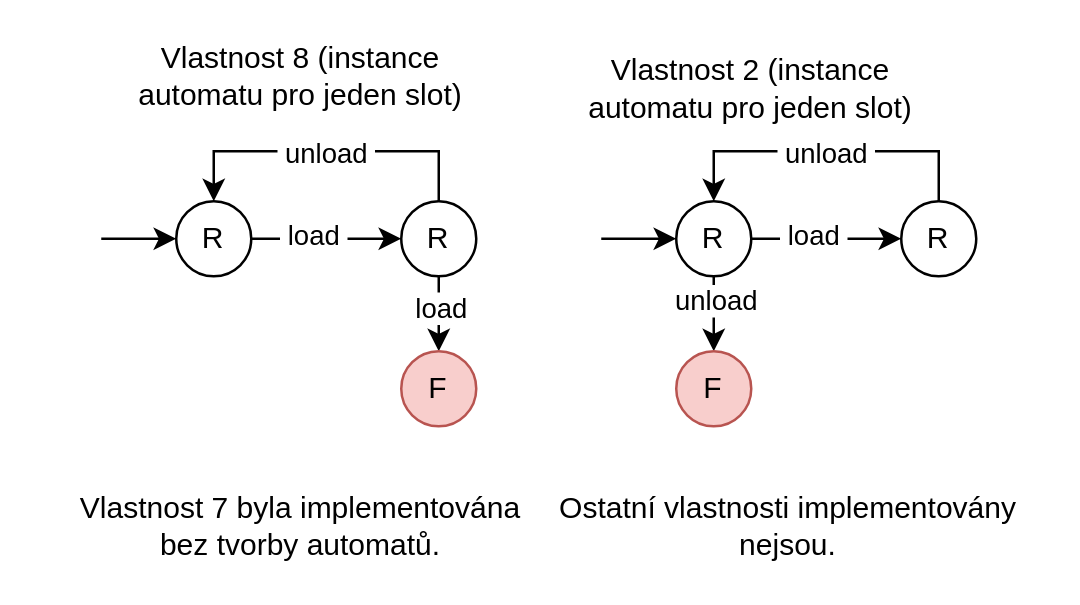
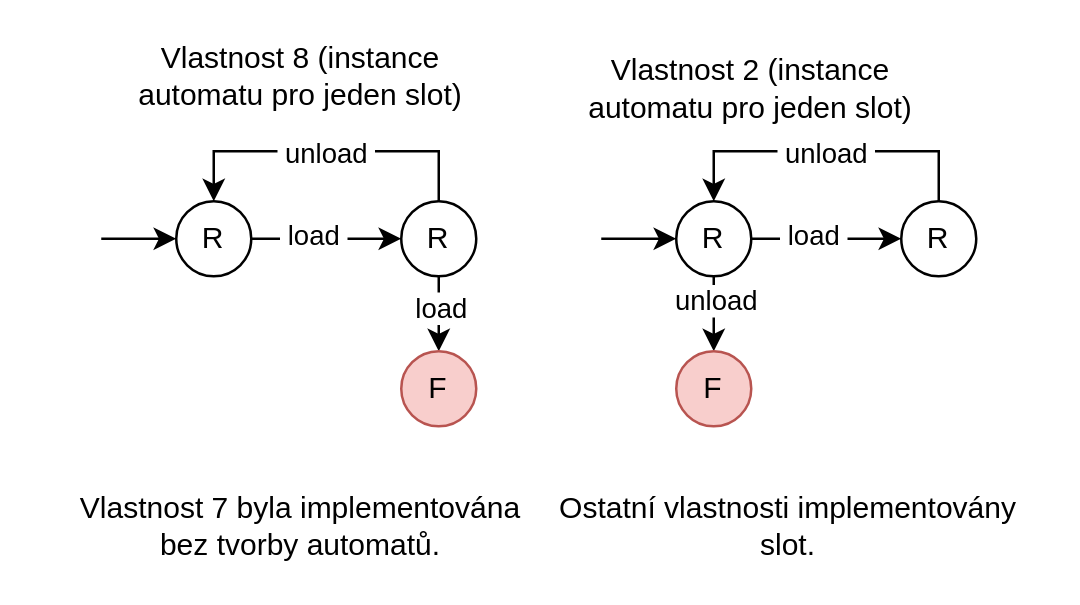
(789, 526) -> (789, 526)
